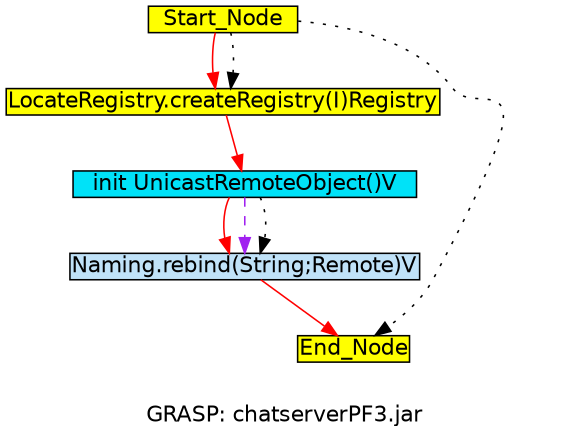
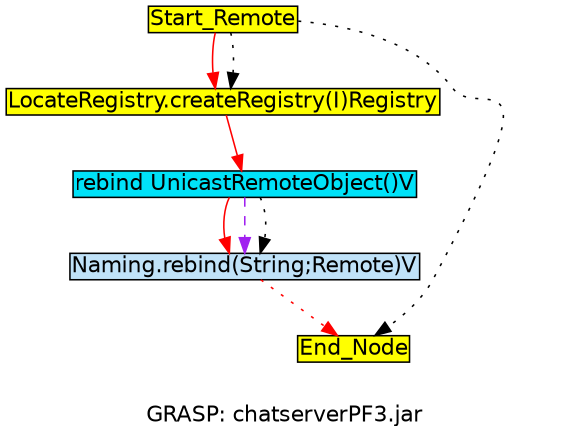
(223, 19) -> (223, 19)
(245, 184) -> (245, 184)
(293, 303) -> (293, 303)
